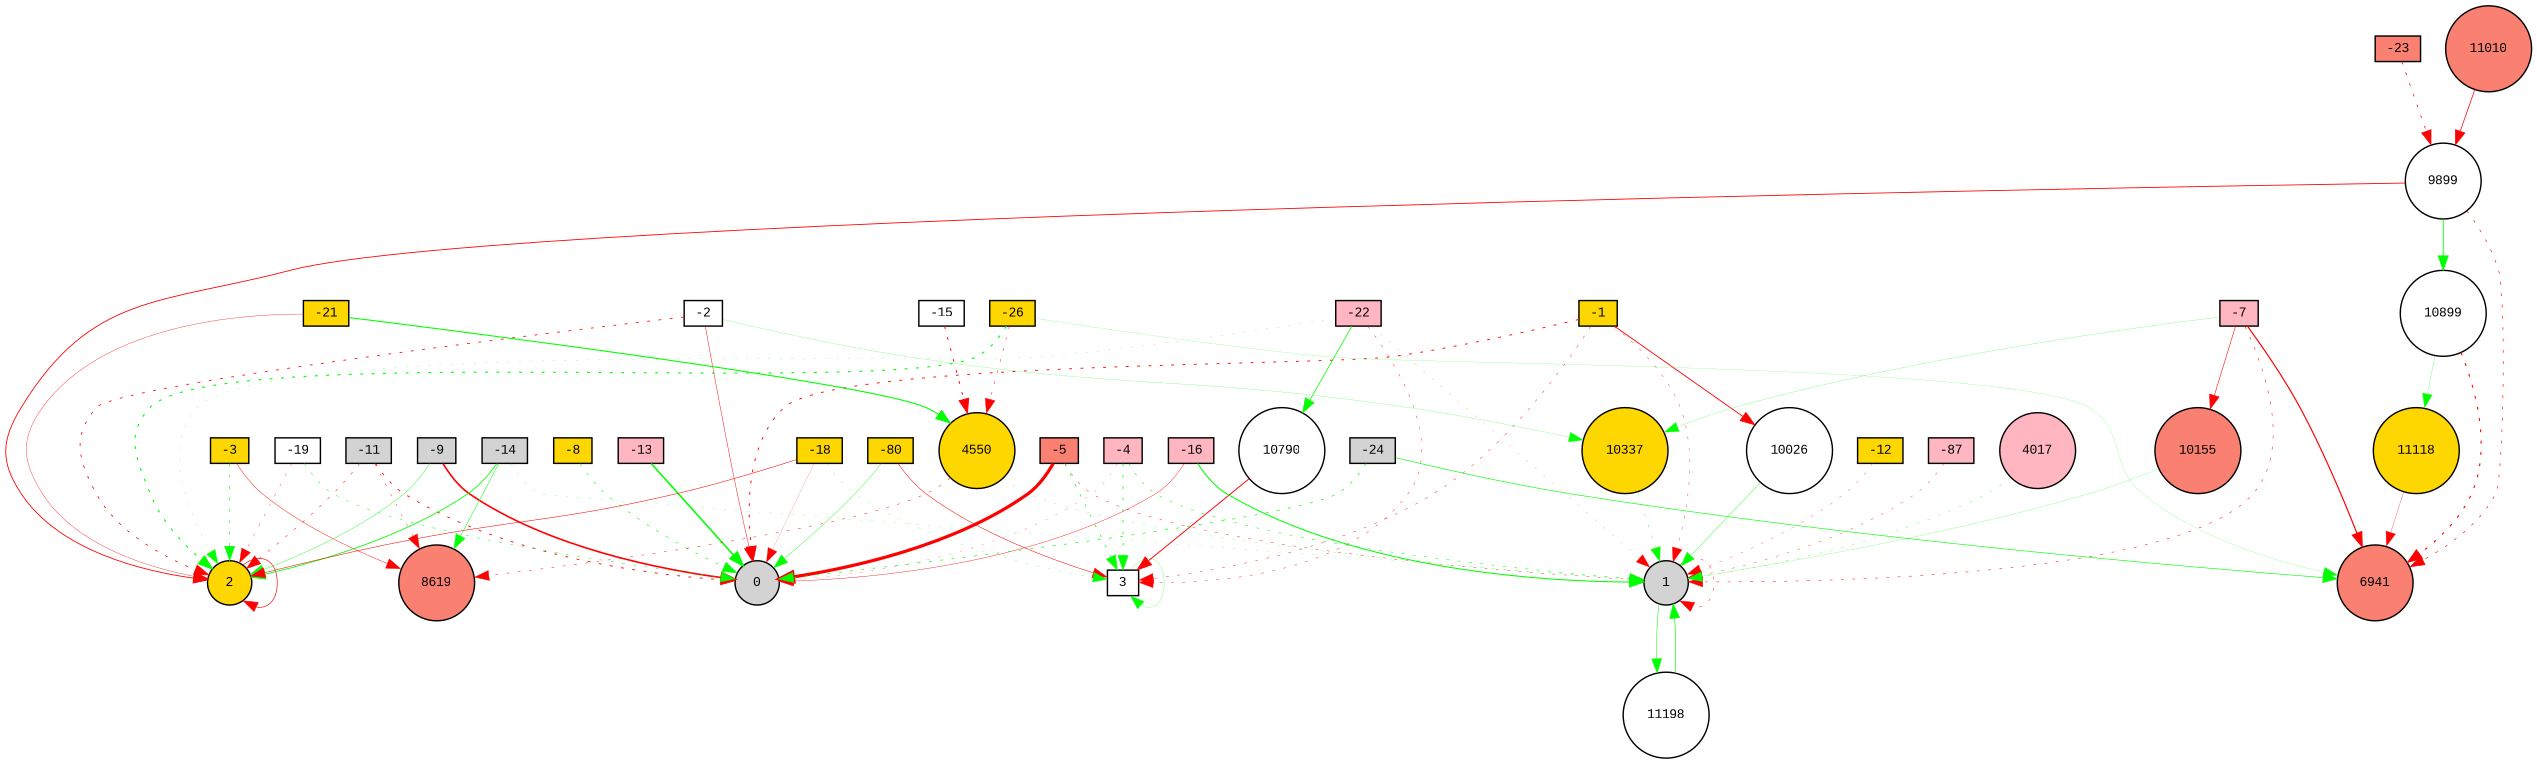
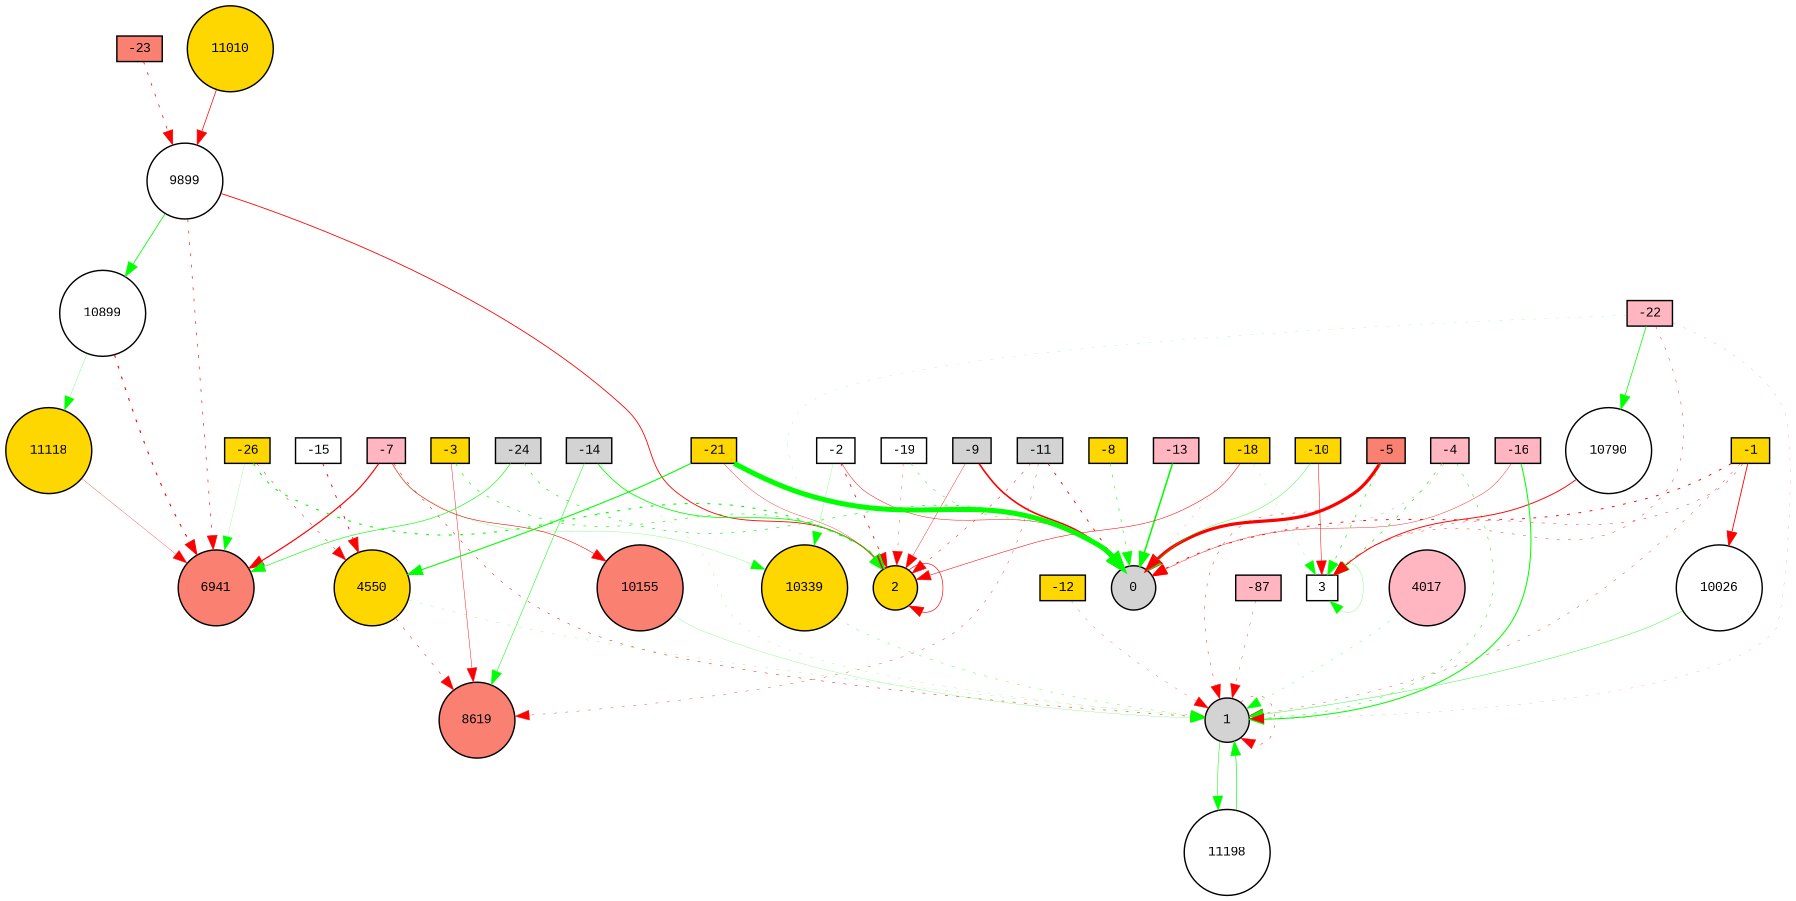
(2489, 49) -> (230, 49)
(890, 451) -> (1318, 451)
(1625, 451) -> (805, 588)
(794, 504) -> (1195, 514)
none -> (846, 504)
(354, 527) -> (929, 528)
